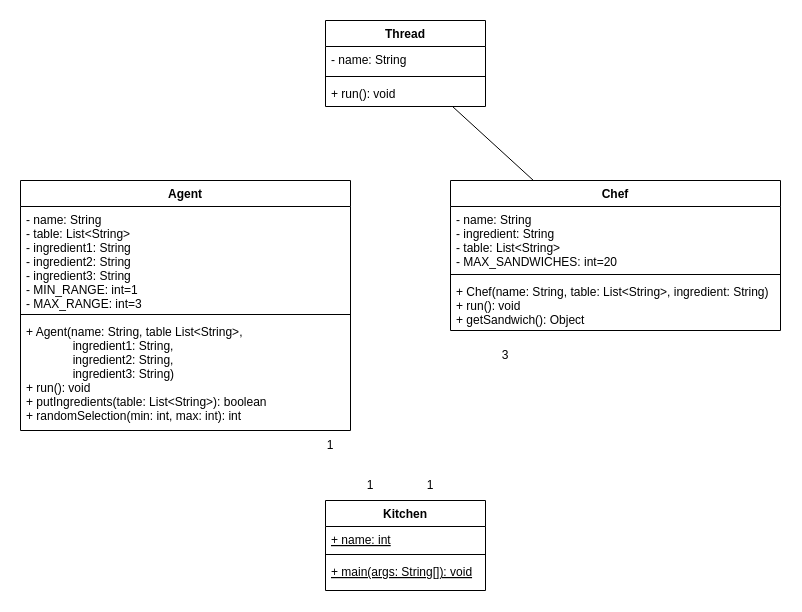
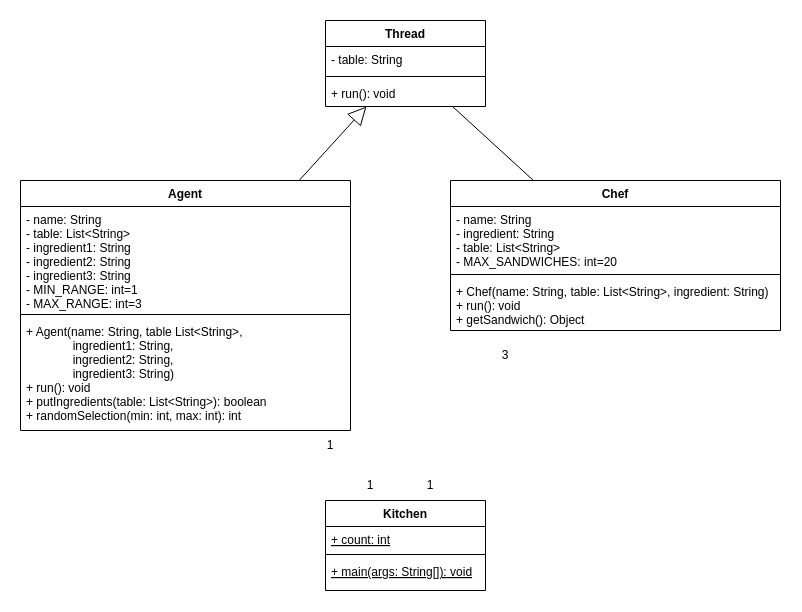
(372, 60) -> (374, 60)
none -> (326, 151)
(362, 540) -> (365, 540)
